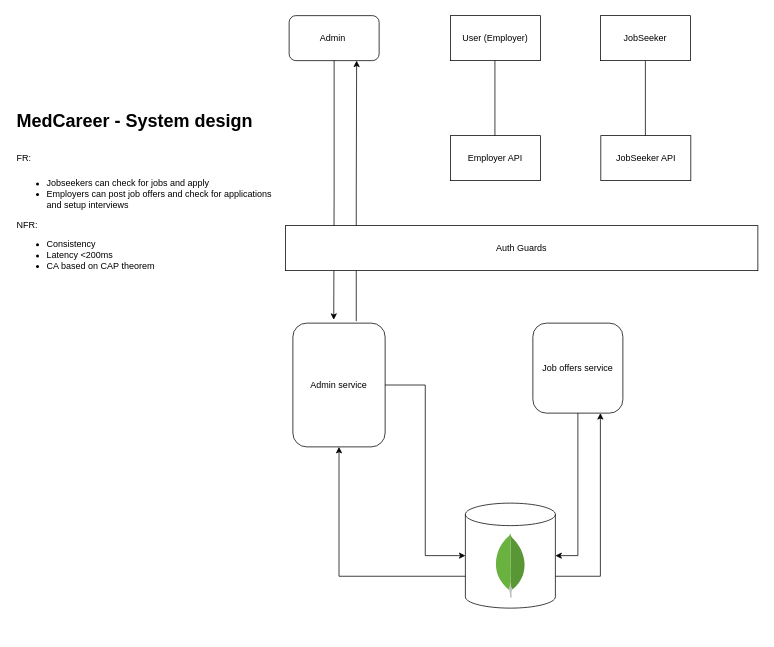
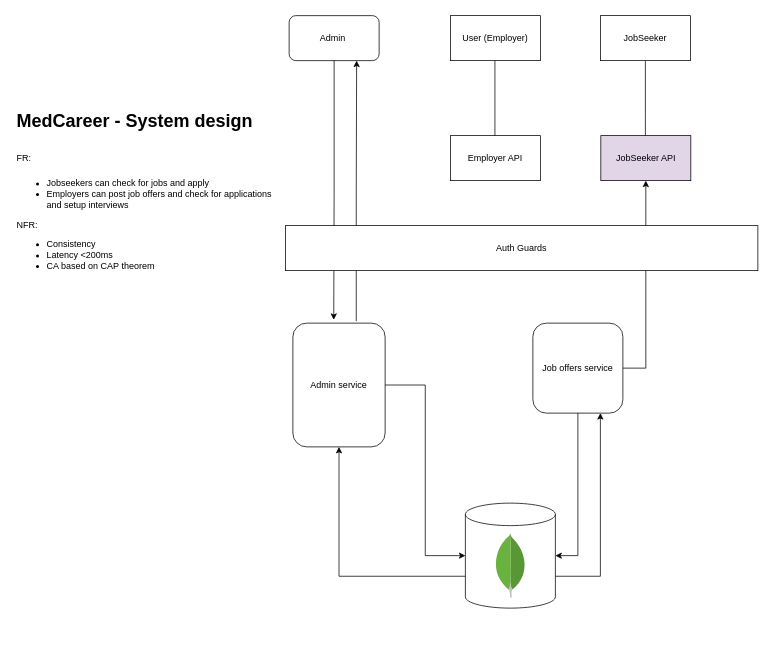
(646, 158) -> (646, 158)
none -> (646, 321)
